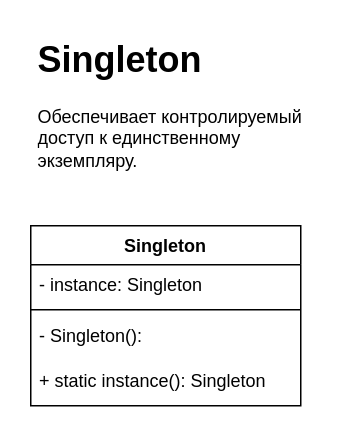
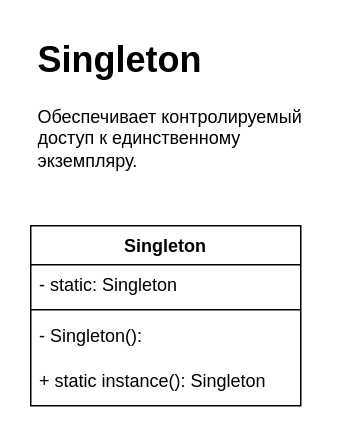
(131, 285) -> (121, 285)
